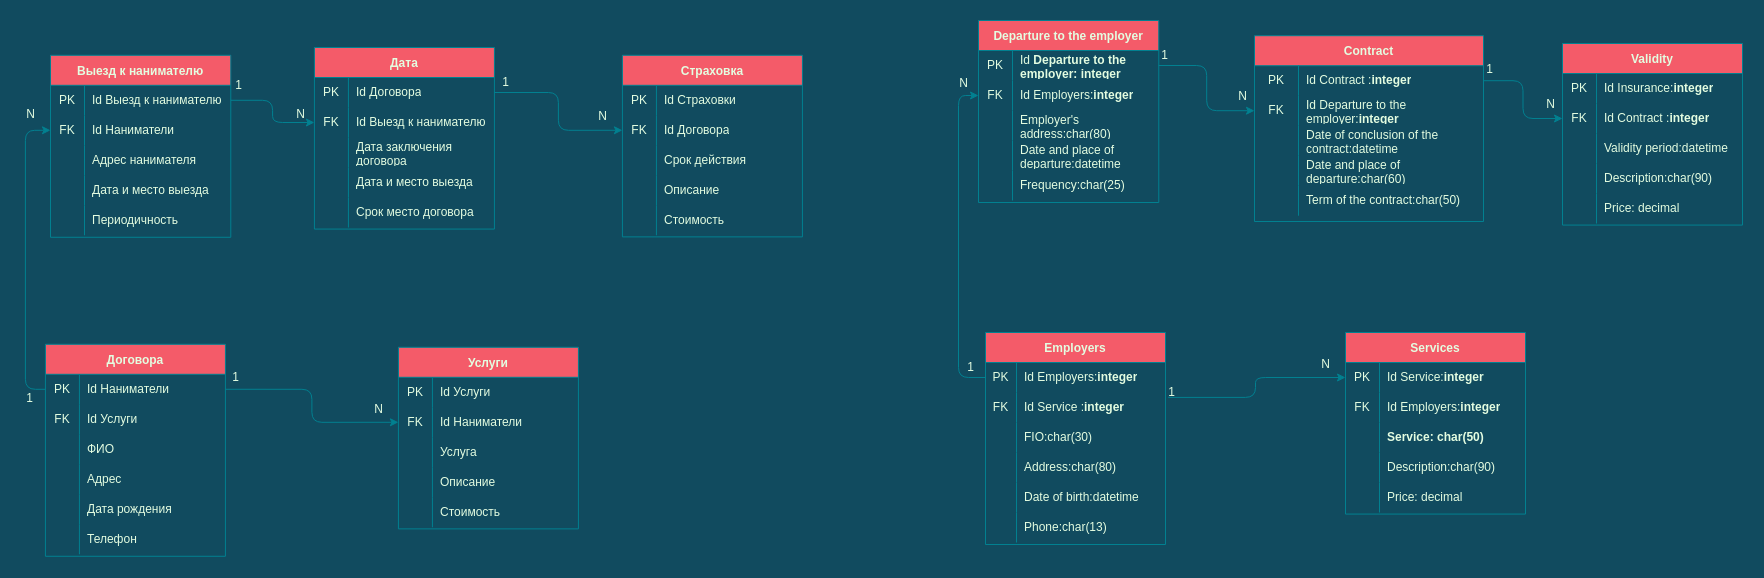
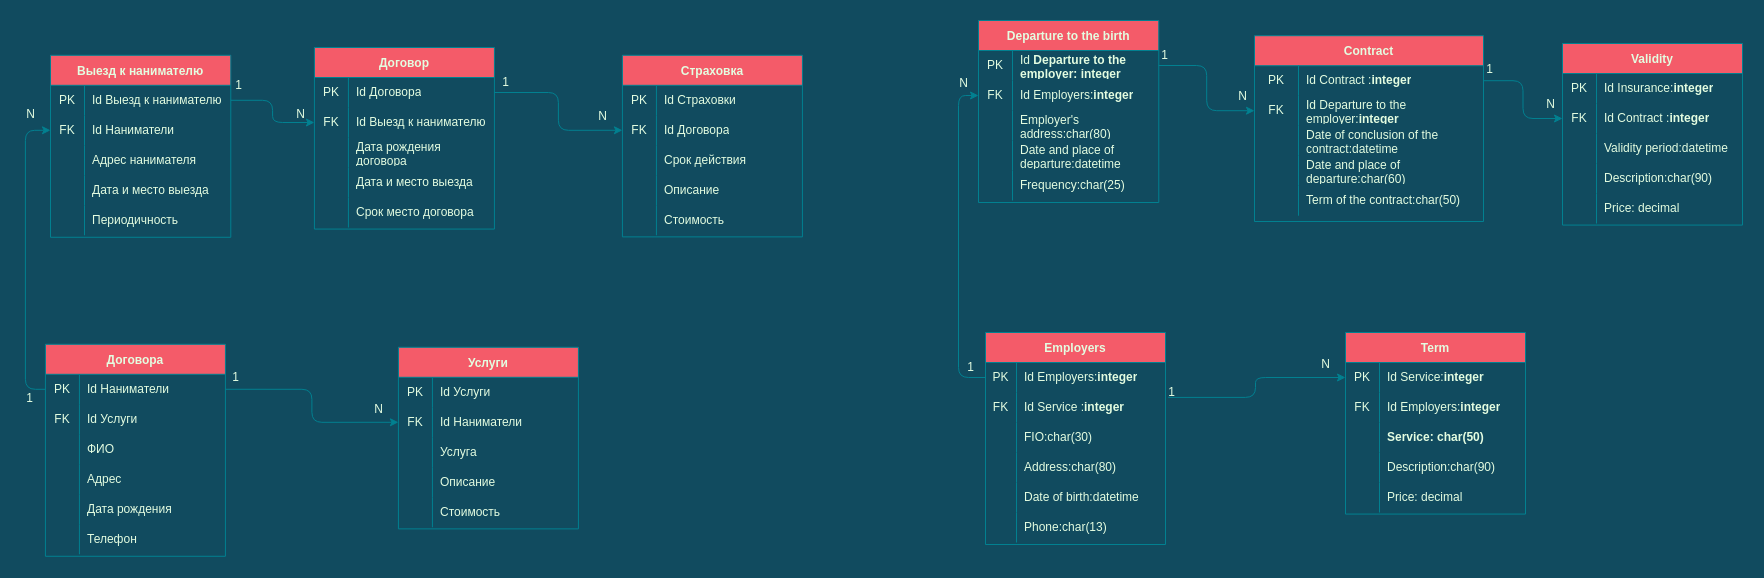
(1068, 36) -> (1068, 36)
(404, 63) -> (404, 63)
(426, 153) -> (426, 153)
(1435, 348) -> (1435, 348)
